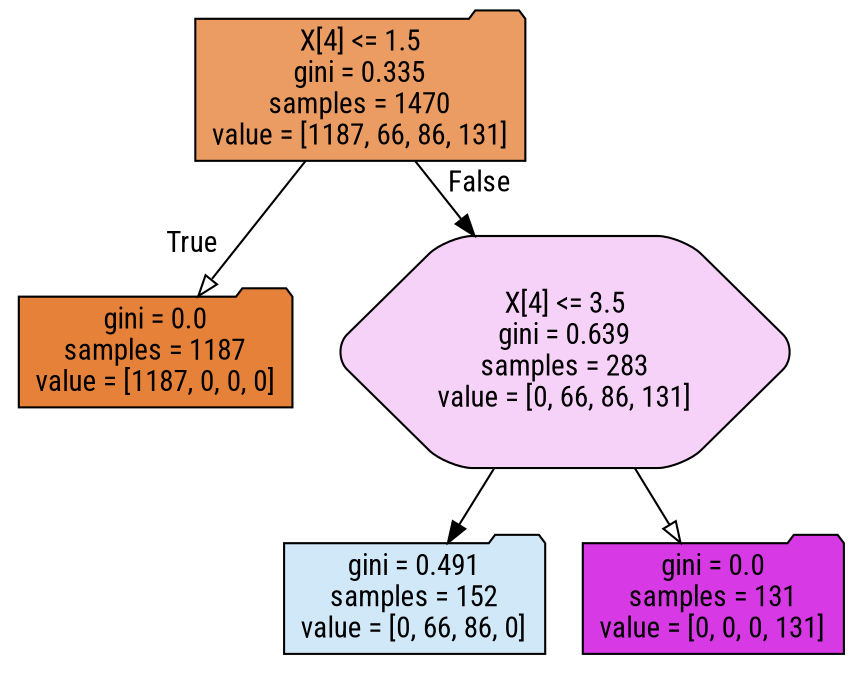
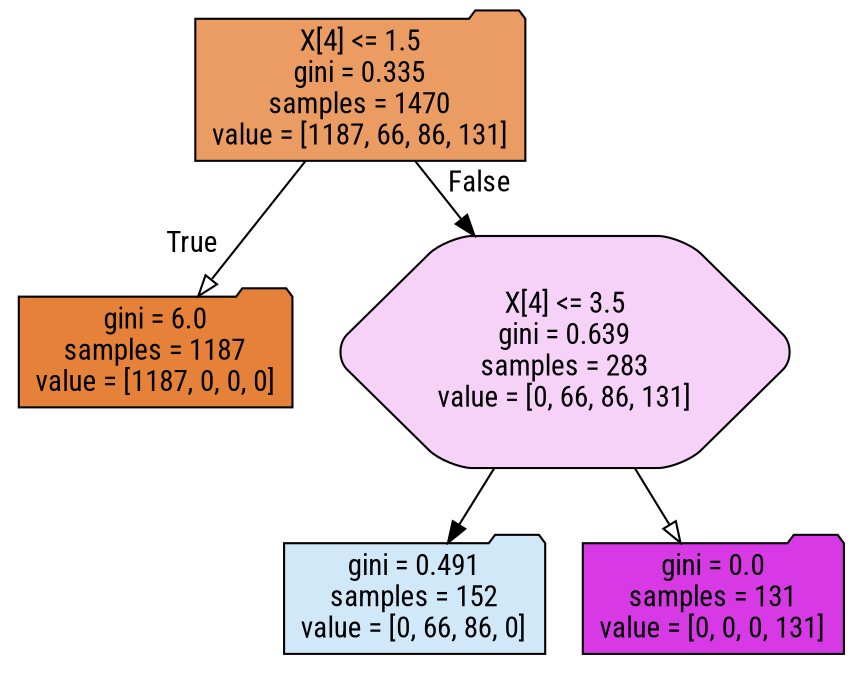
(156, 352) -> (156, 352)
